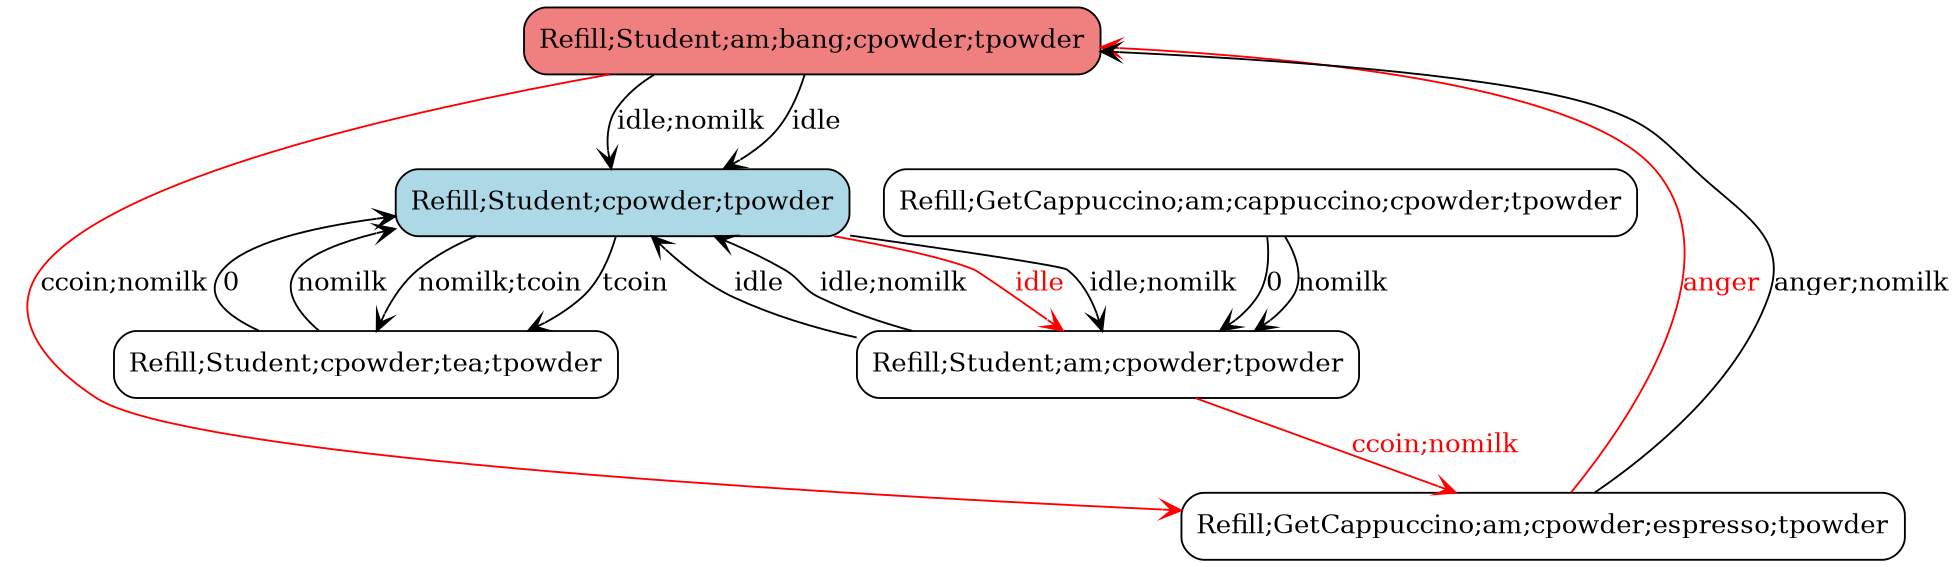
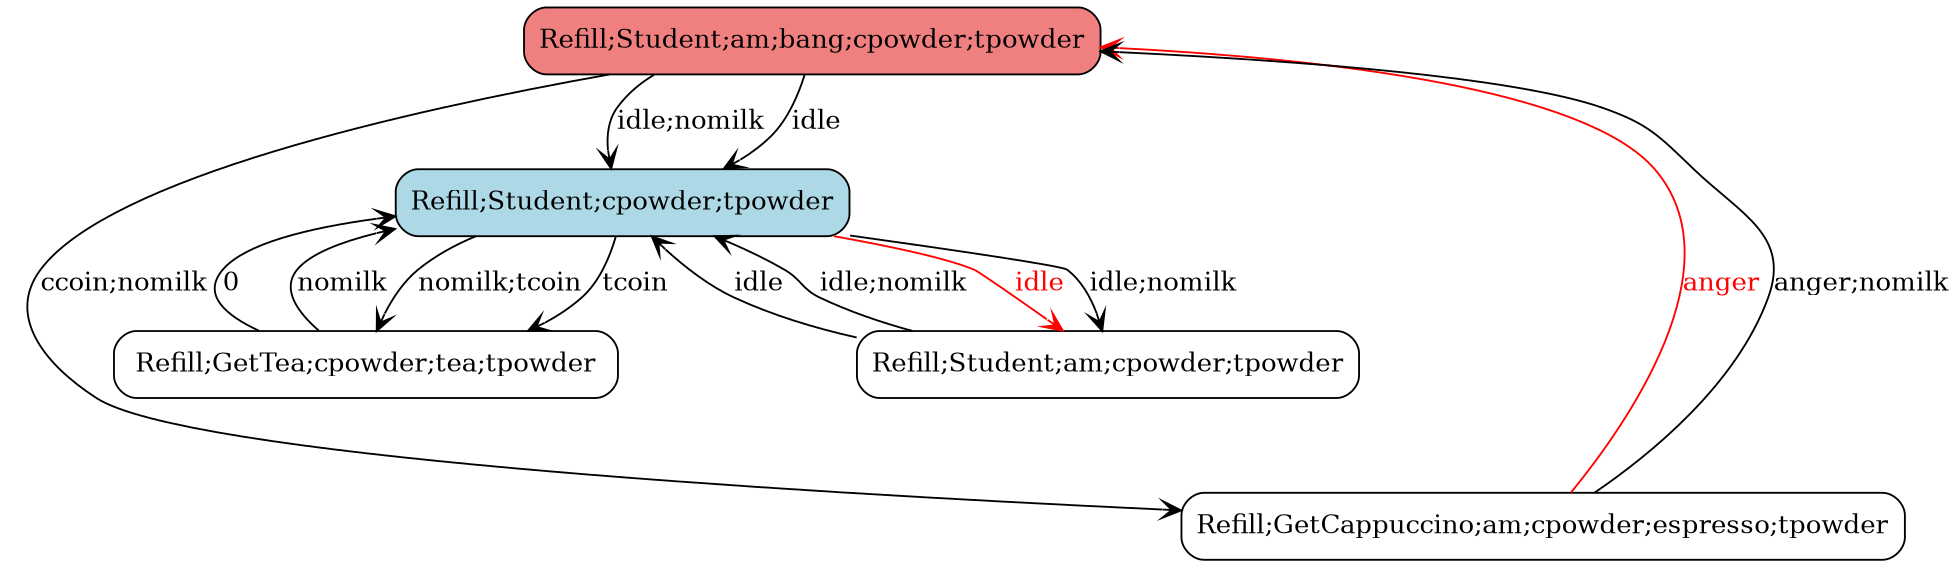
(1260, 203) -> none
(366, 365) -> (366, 365)
(244, 437) -> (244, 437)
(1317, 442) -> none
